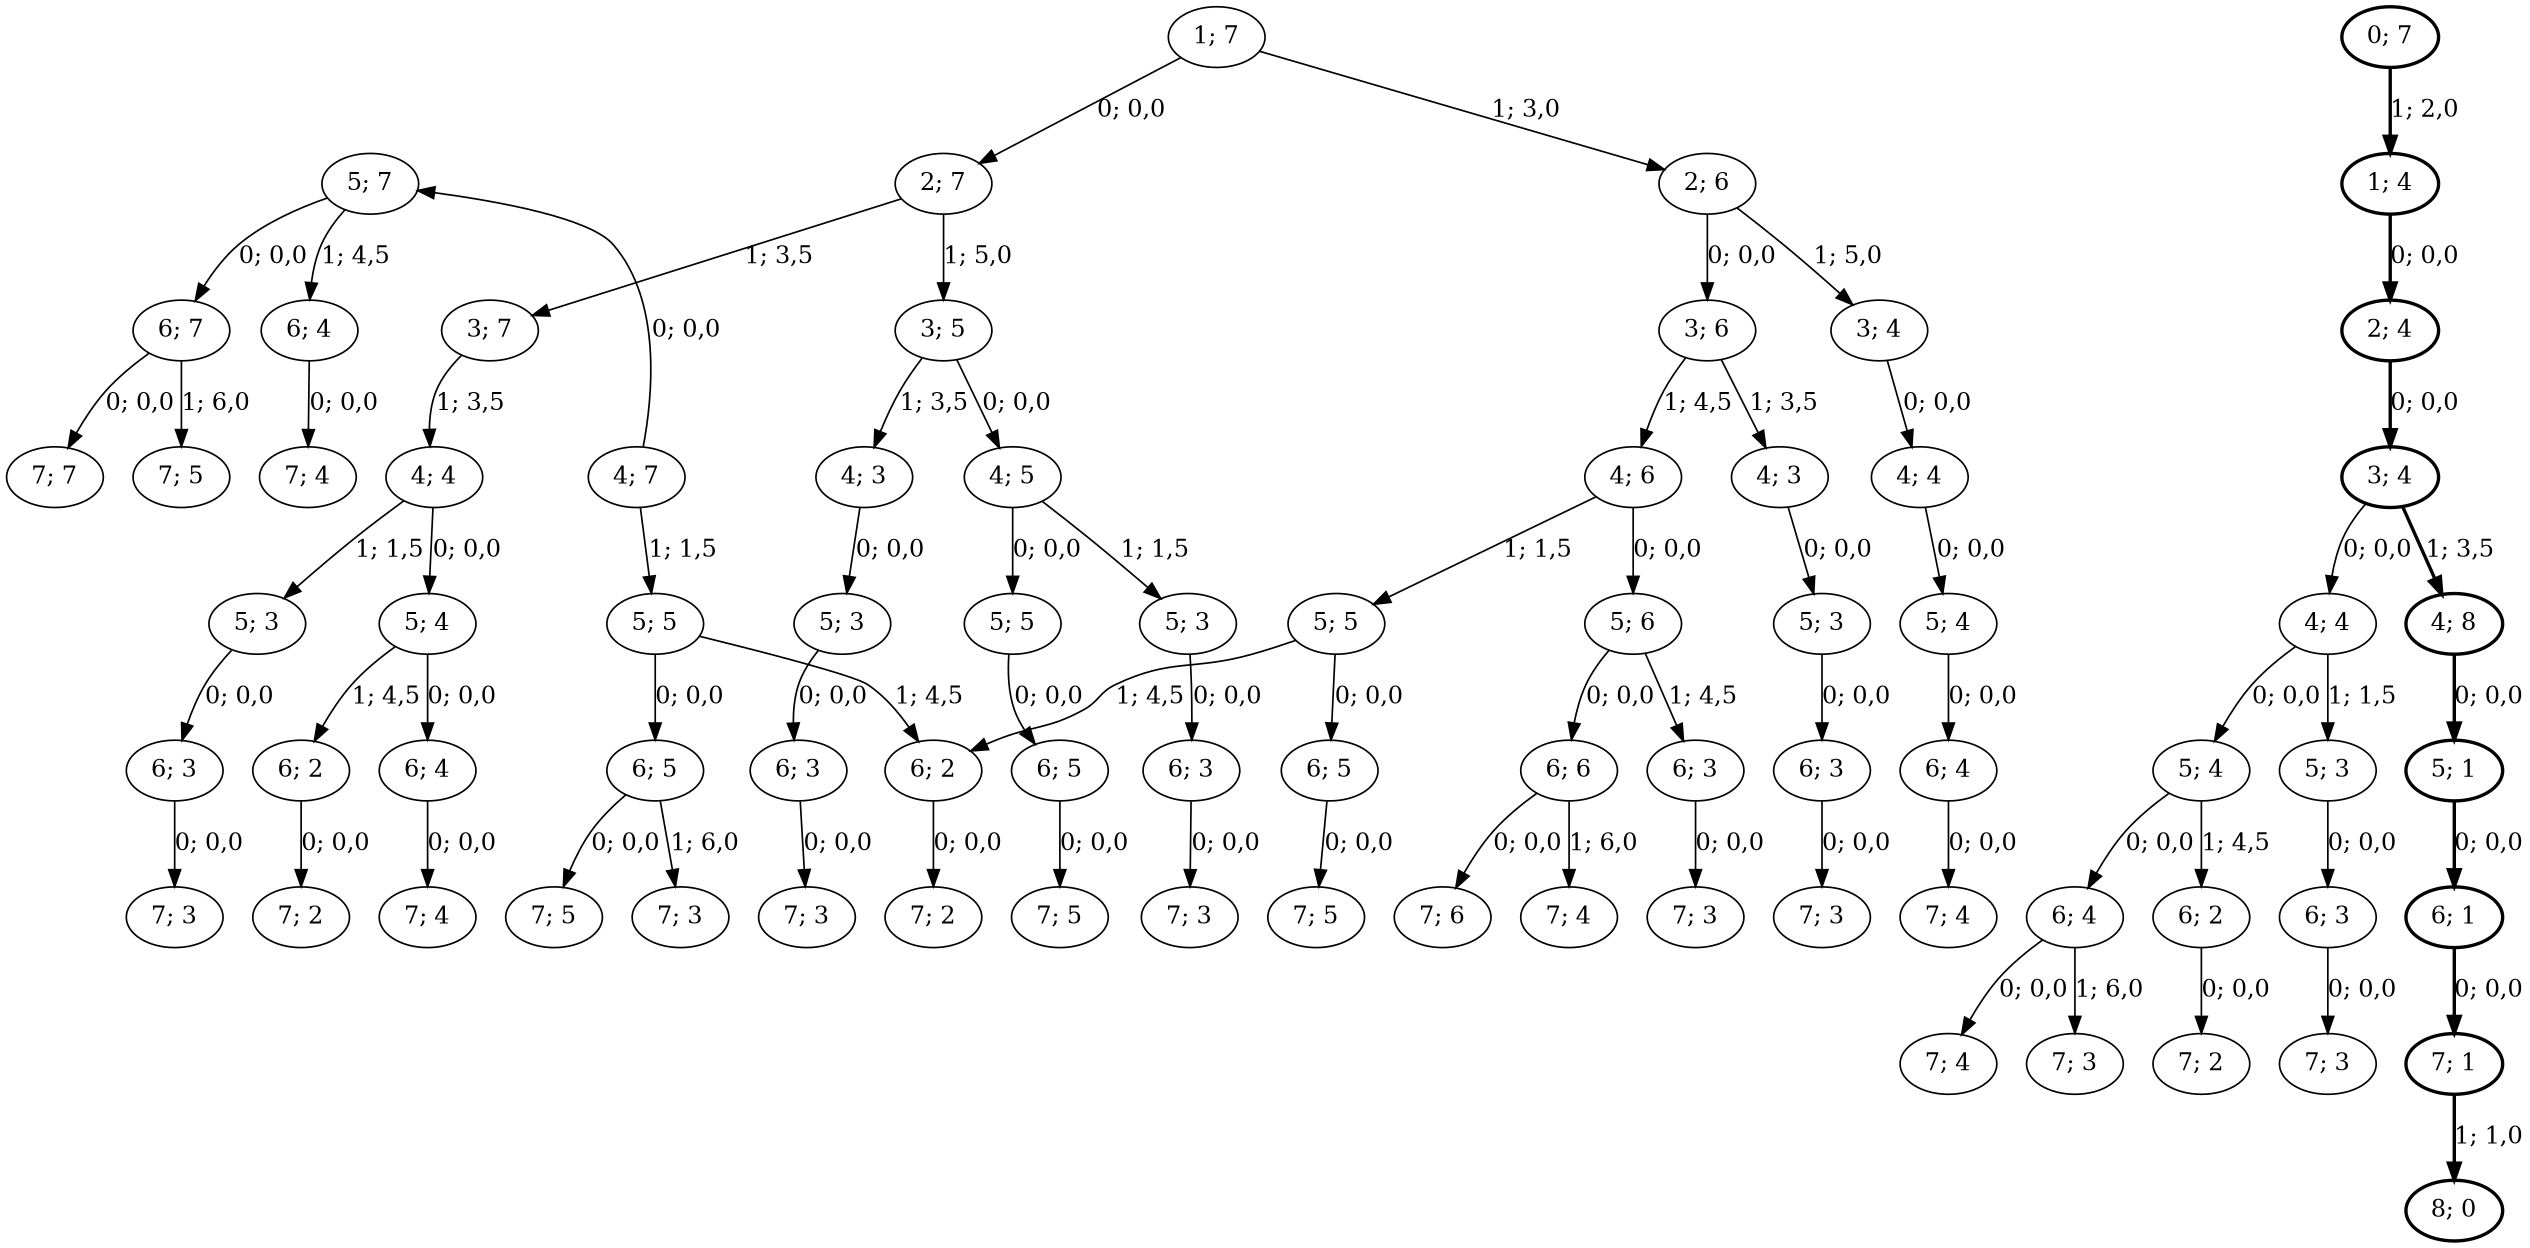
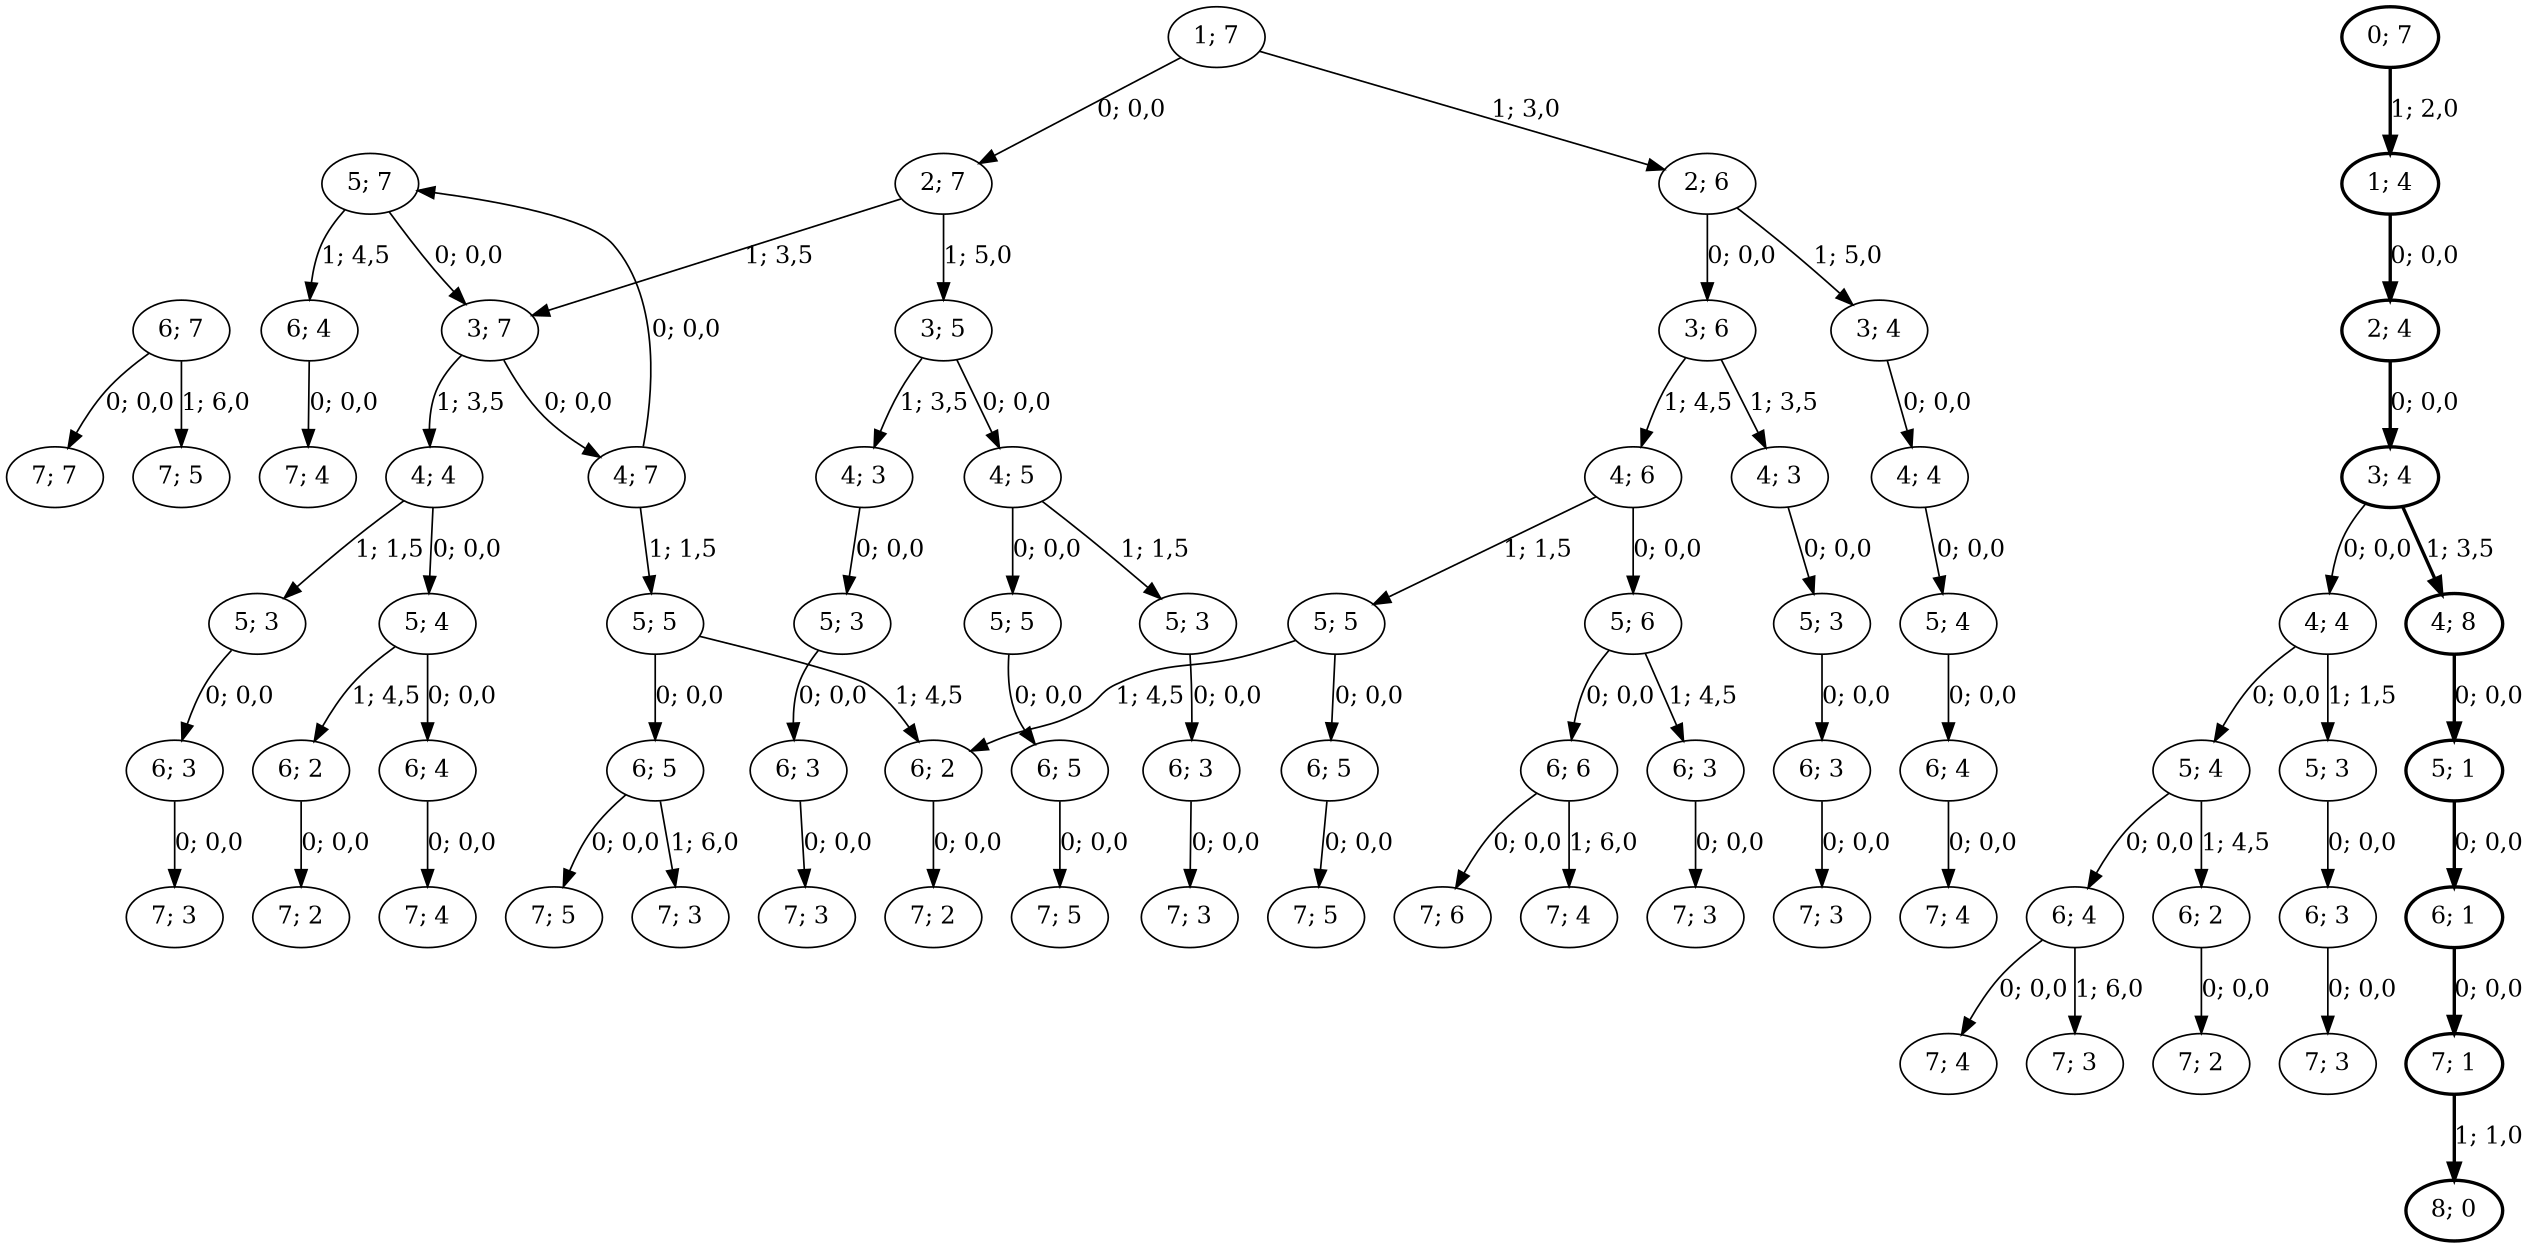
(257, 231) -> (420, 253)
none -> (538, 410)
